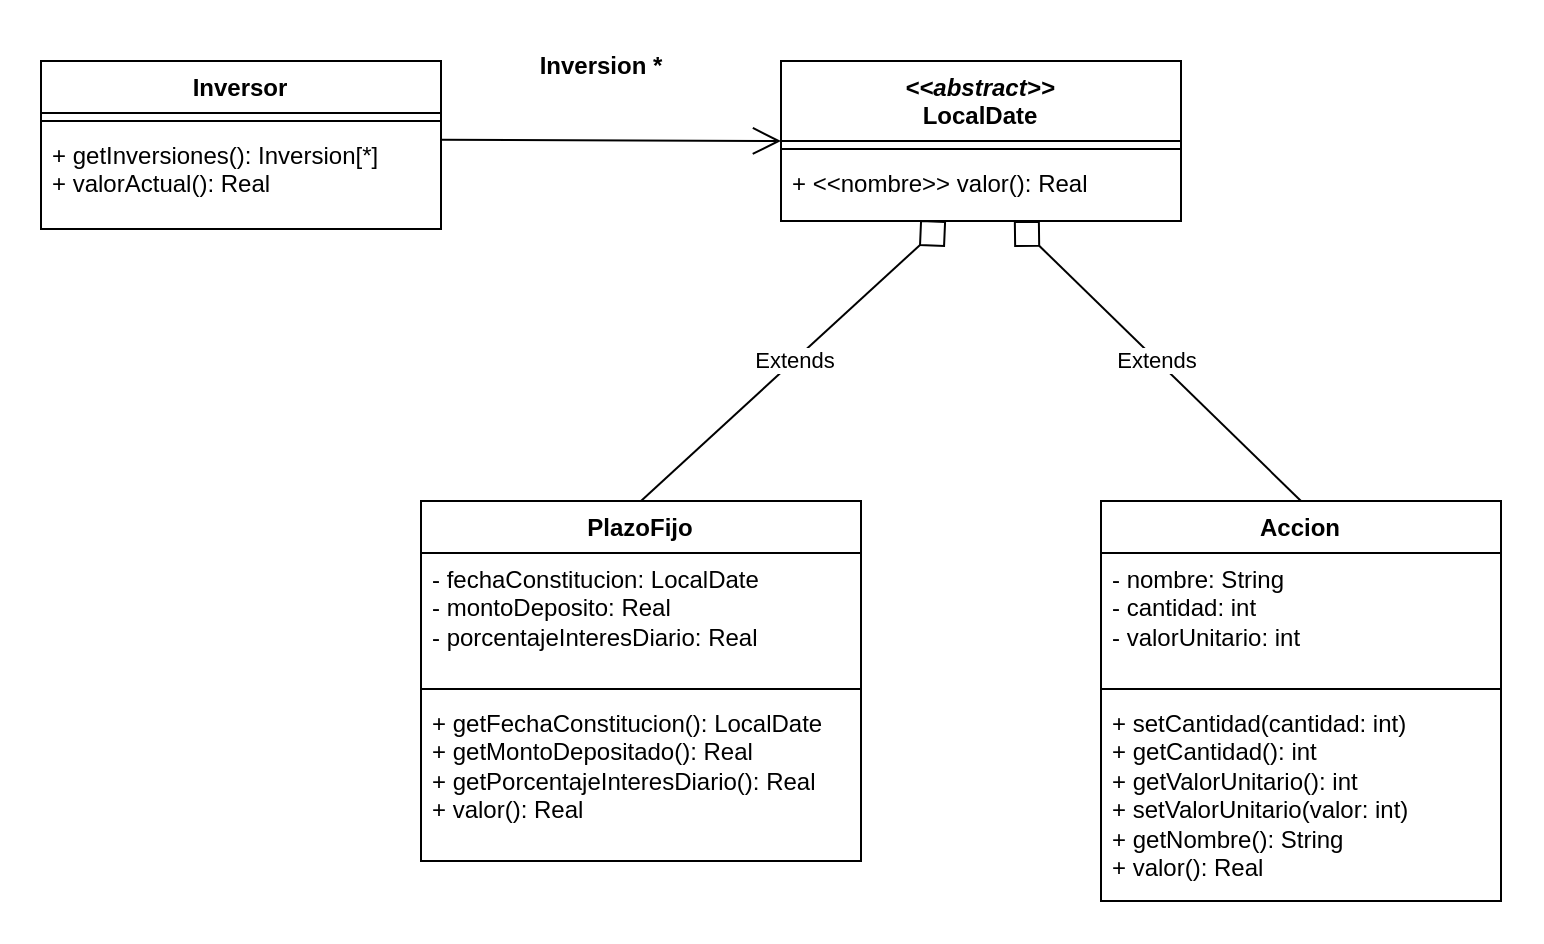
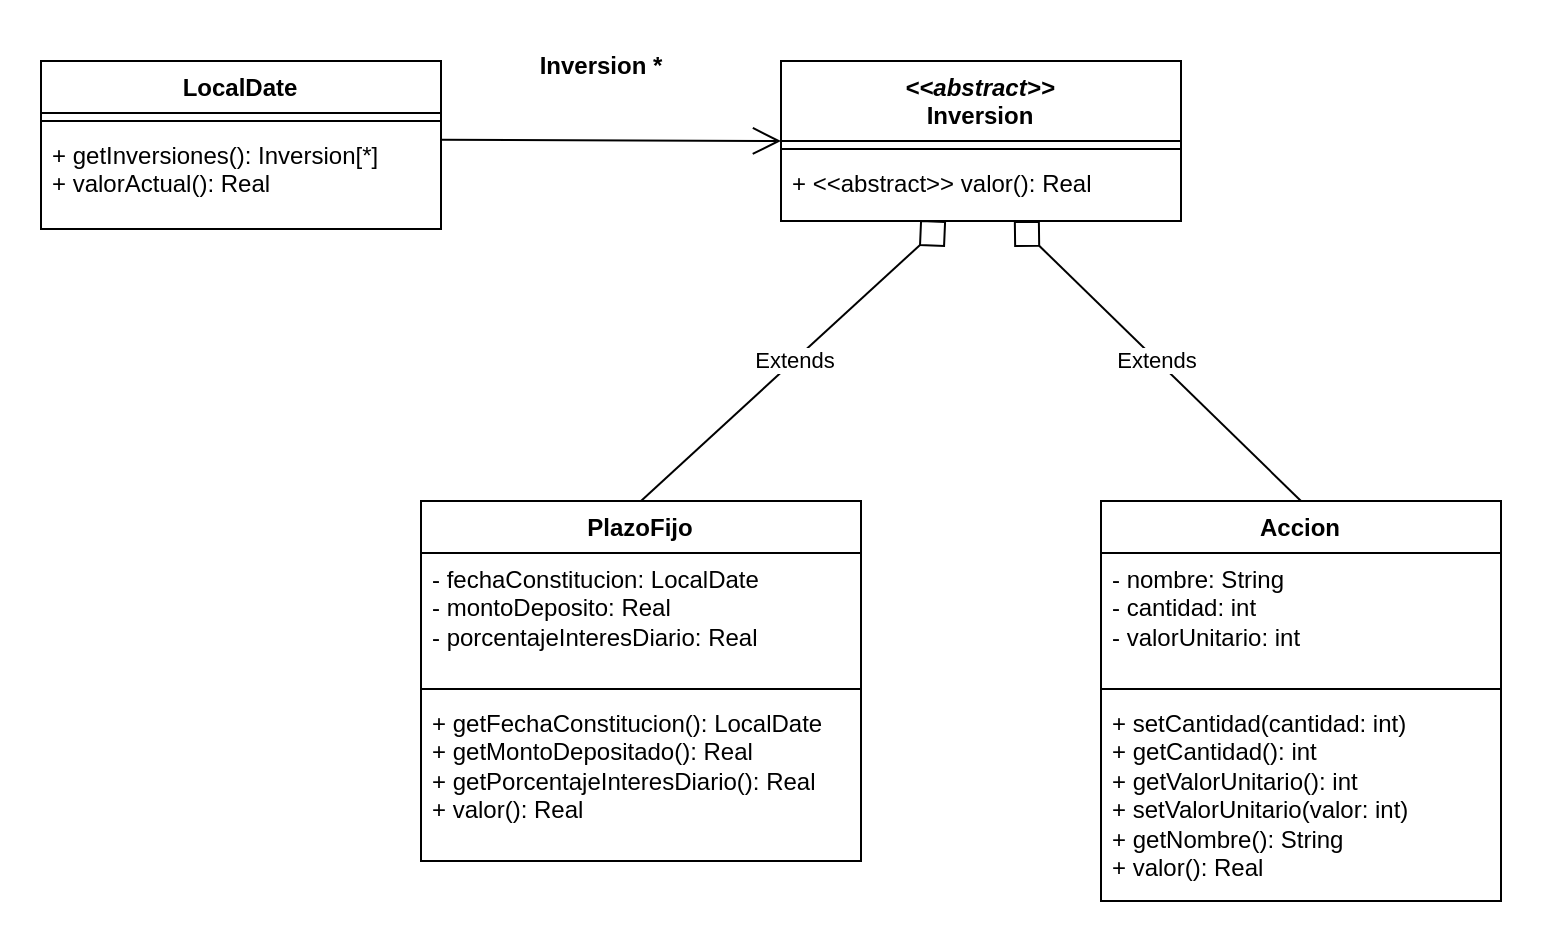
(241, 89) -> (241, 89)
(981, 104) -> (981, 104)
(949, 185) -> (962, 185)
